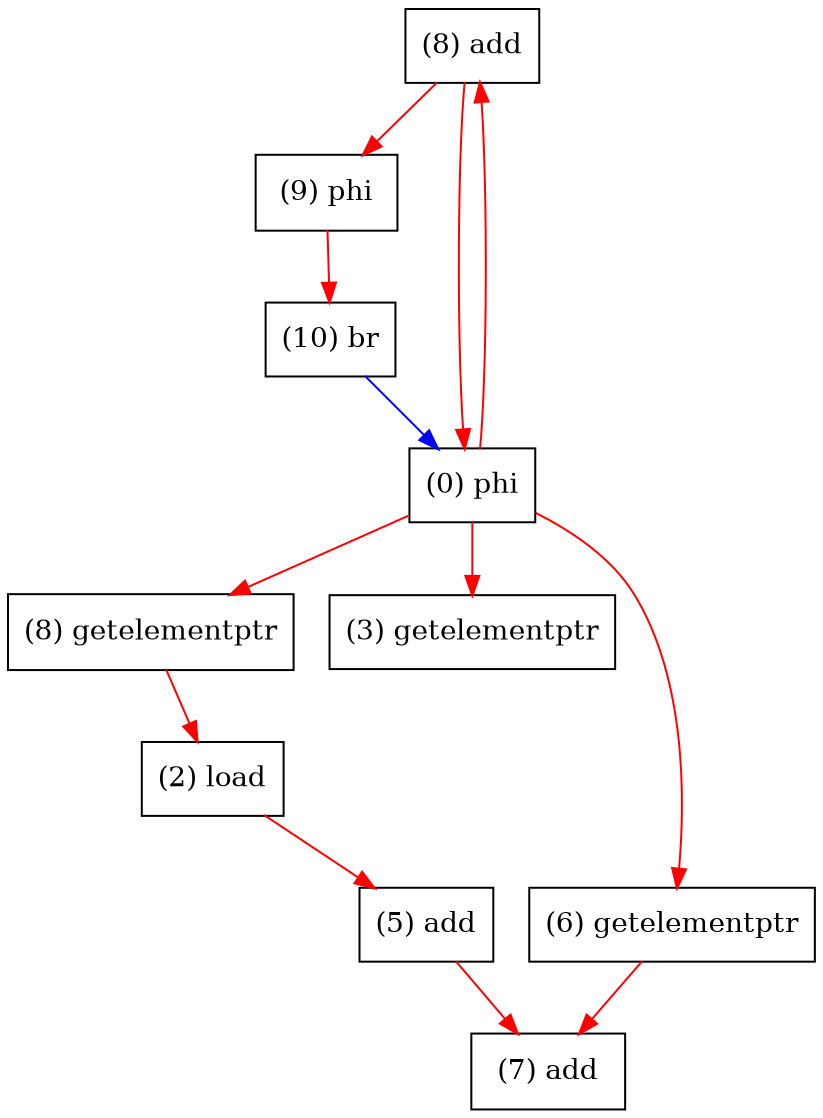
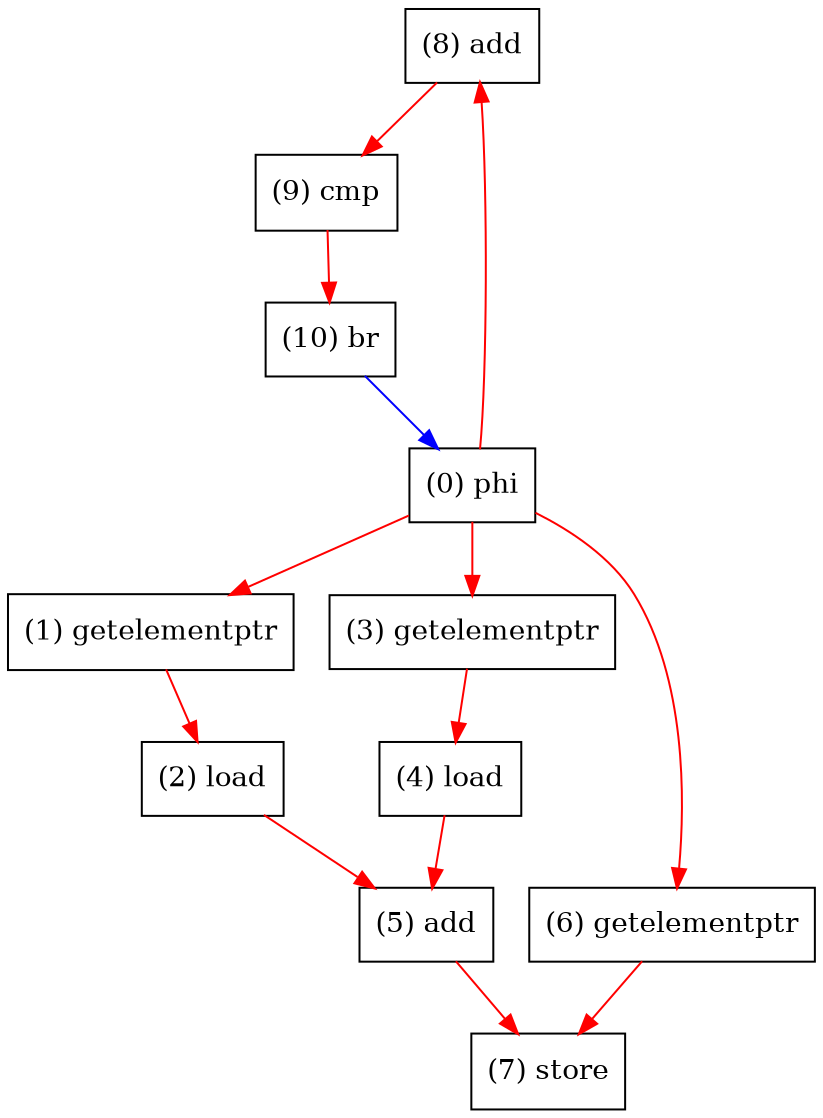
(327, 193) -> (327, 193)
(459, 256) -> none
(151, 632) -> (151, 632)
none -> (450, 779)
(548, 1072) -> (548, 1072)
